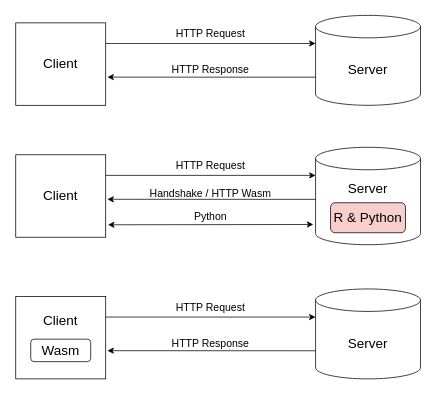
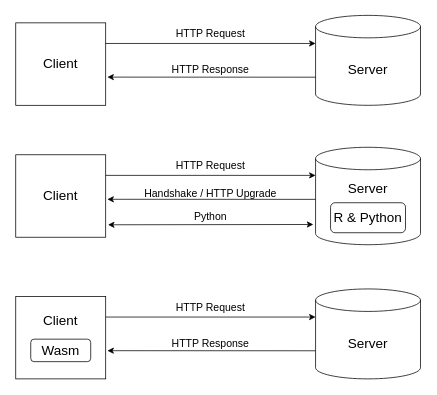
(210, 194) -> (210, 194)
(368, 218) -> (368, 218)
